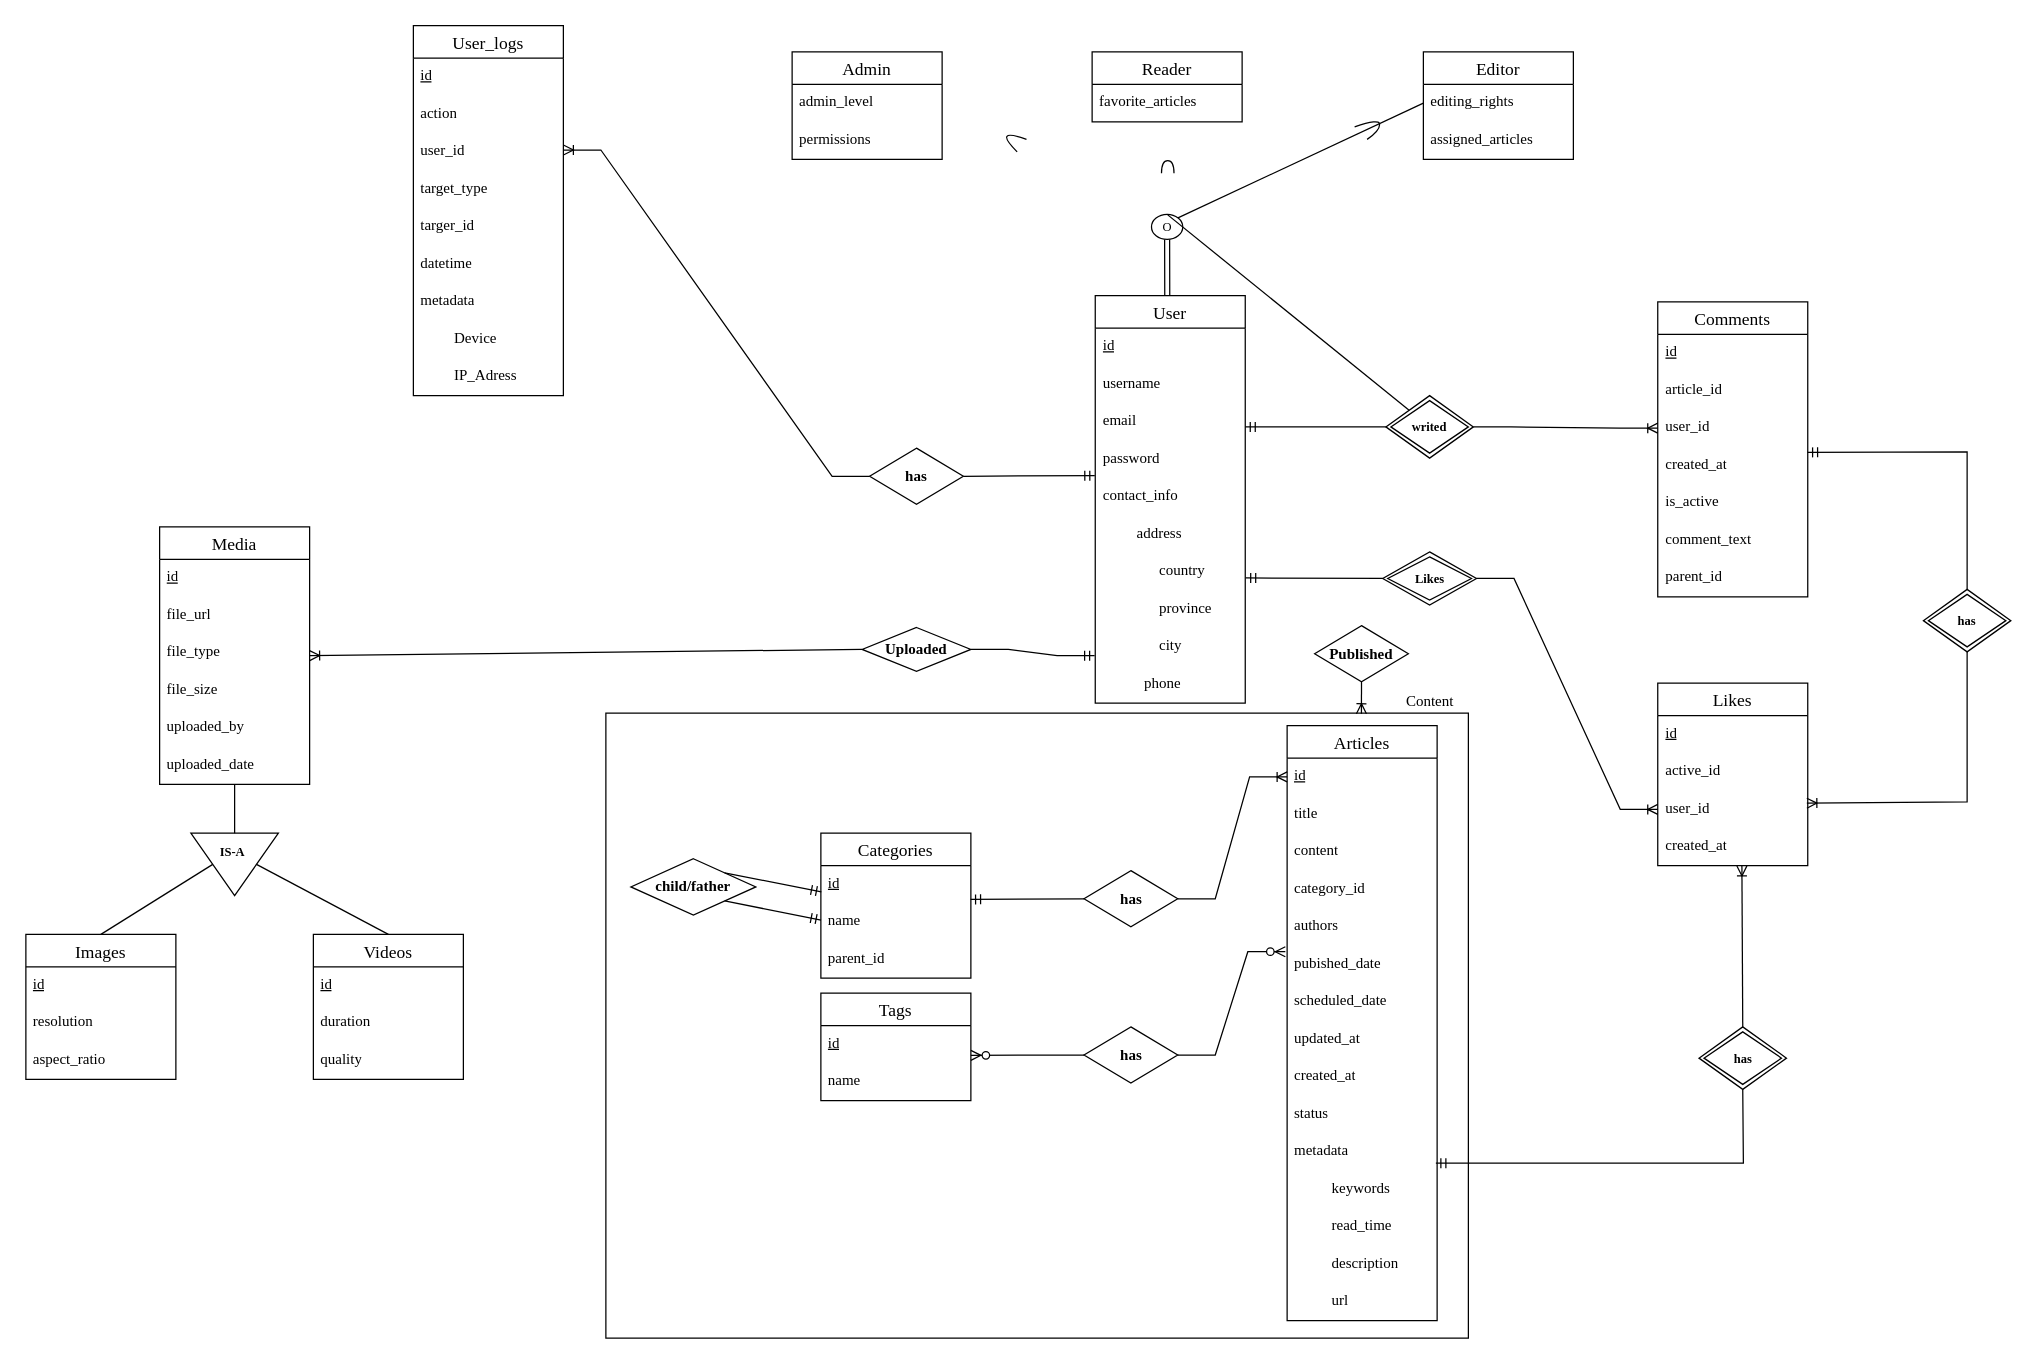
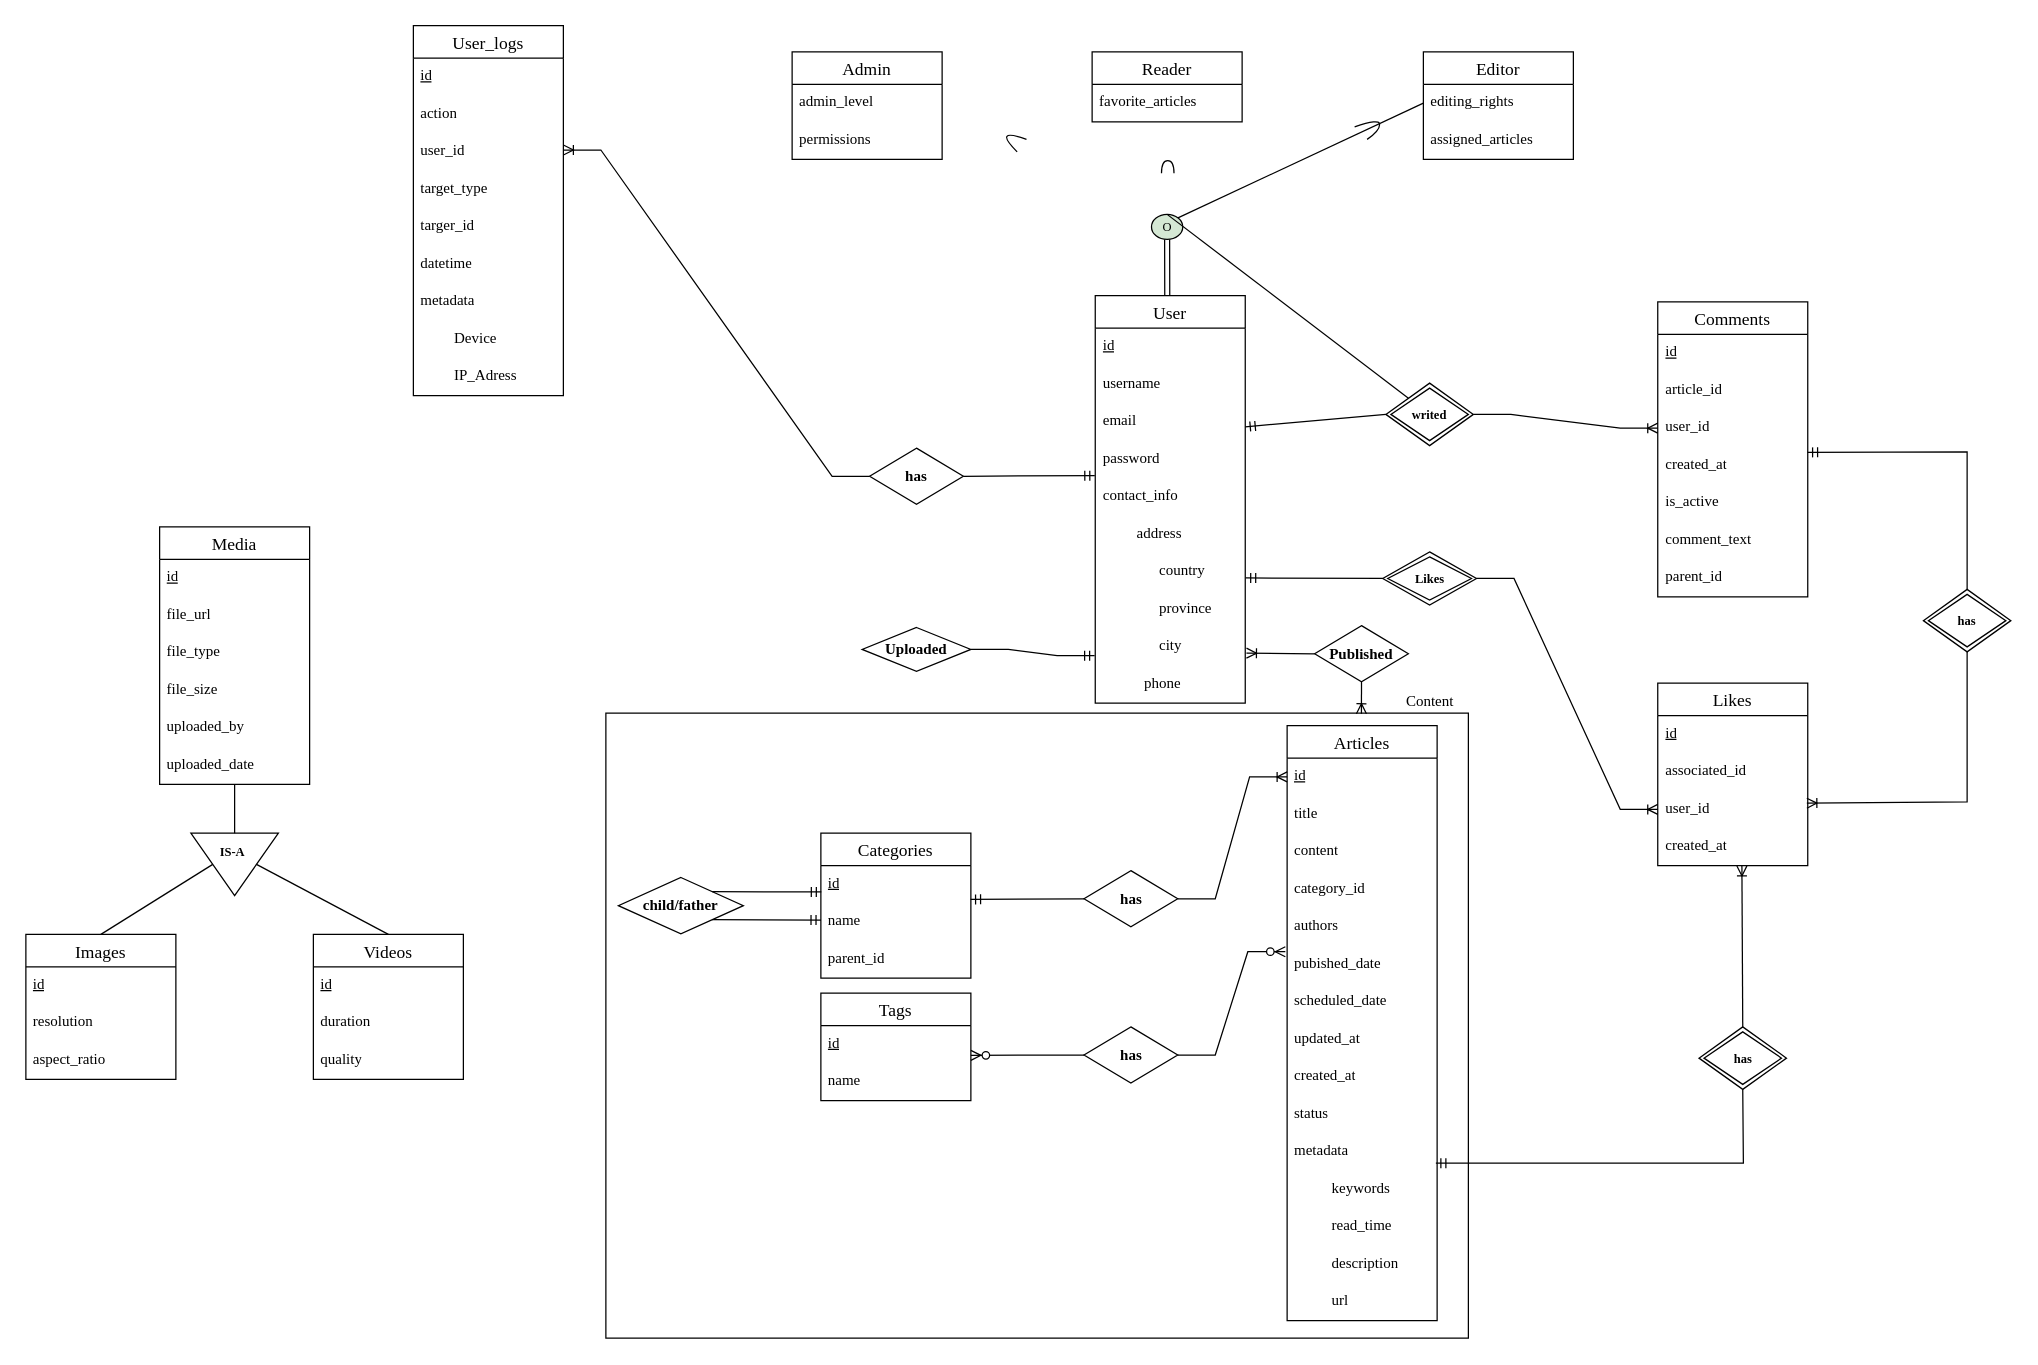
(1167, 227) -> (1167, 227)
(1429, 427) -> (1429, 414)
(587, 652) -> none
none -> (1281, 653)
(1700, 771) -> (1716, 771)
(693, 887) -> (681, 906)
